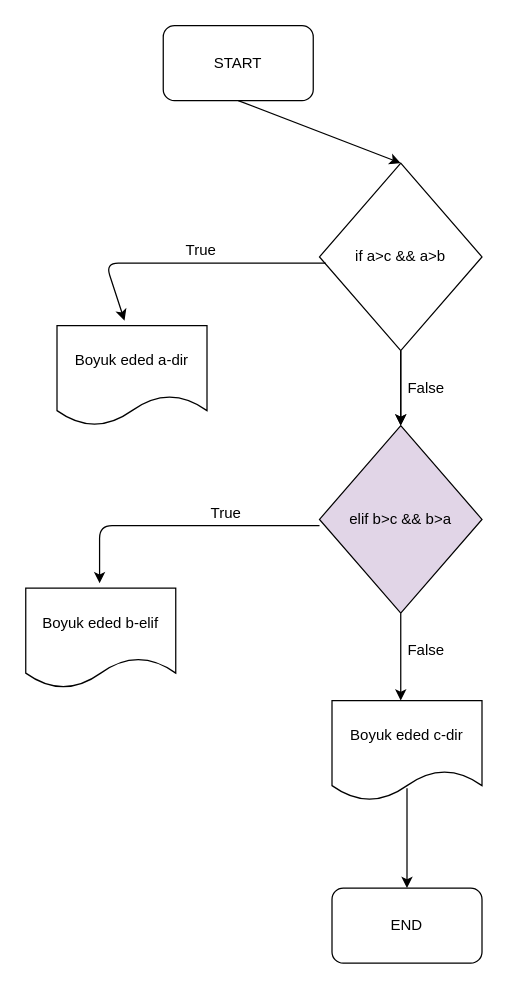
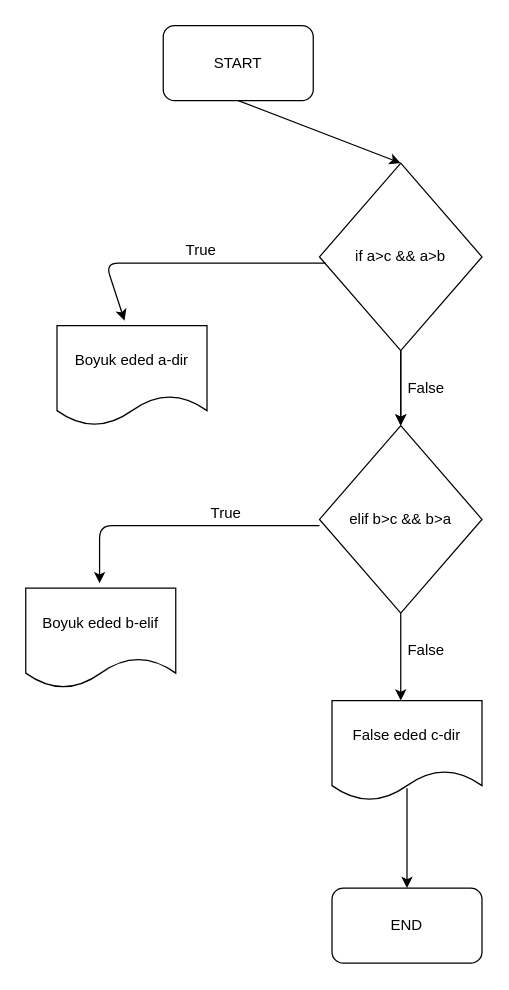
(401, 519) -> (401, 519)
(407, 736) -> (407, 736)
